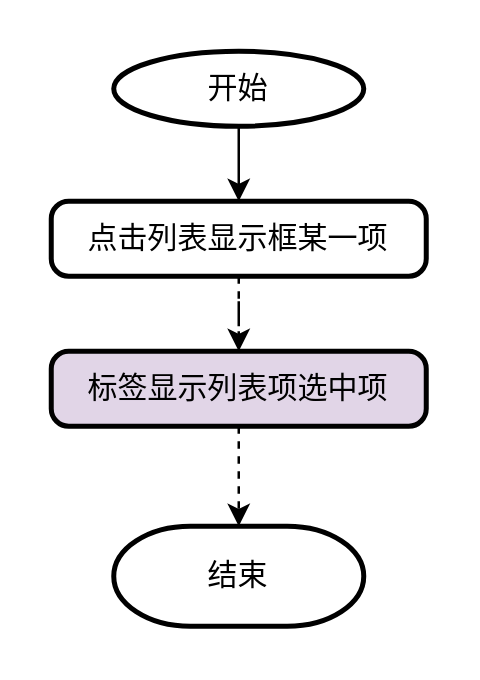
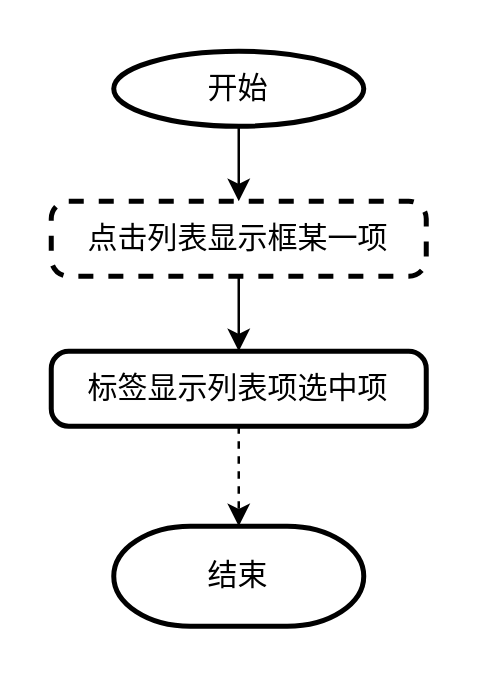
(239, 239) -> (239, 239)
(239, 292) -> (239, 292)
(239, 389) -> (239, 389)
